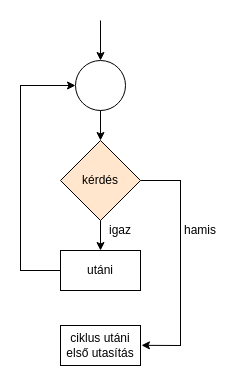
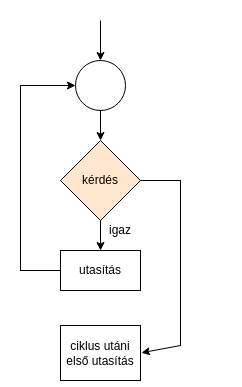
(201, 231) -> none
(101, 271) -> (101, 271)
(101, 346) -> (101, 353)
